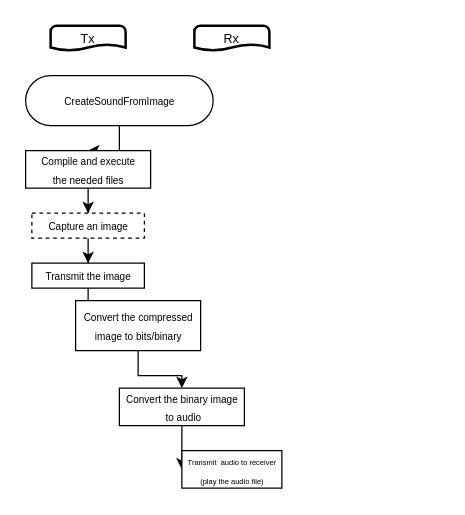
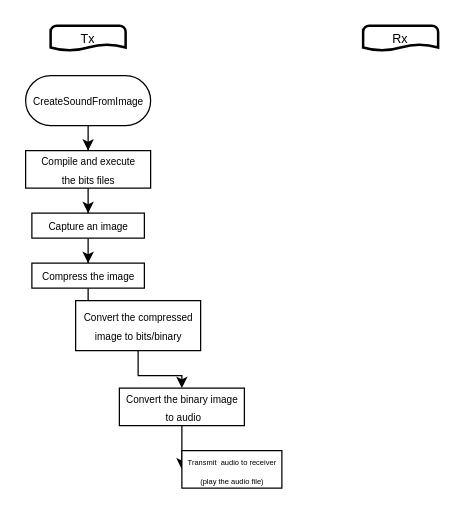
(232, 38) -> (401, 38)
(119, 101) -> (88, 101)
(89, 169) -> (89, 169)
(88, 226) -> (88, 226)
(89, 276) -> (89, 276)
